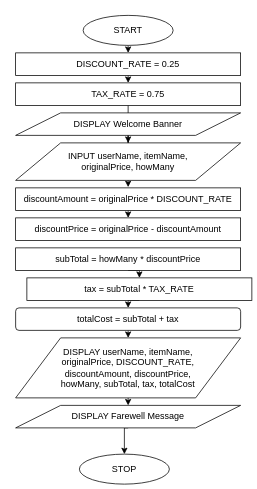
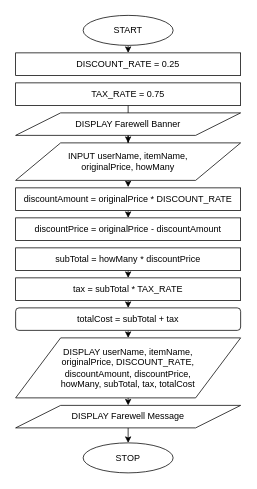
(128, 77) -> none
(128, 124) -> (128, 124)
(139, 289) -> (128, 289)
(124, 469) -> (128, 458)
